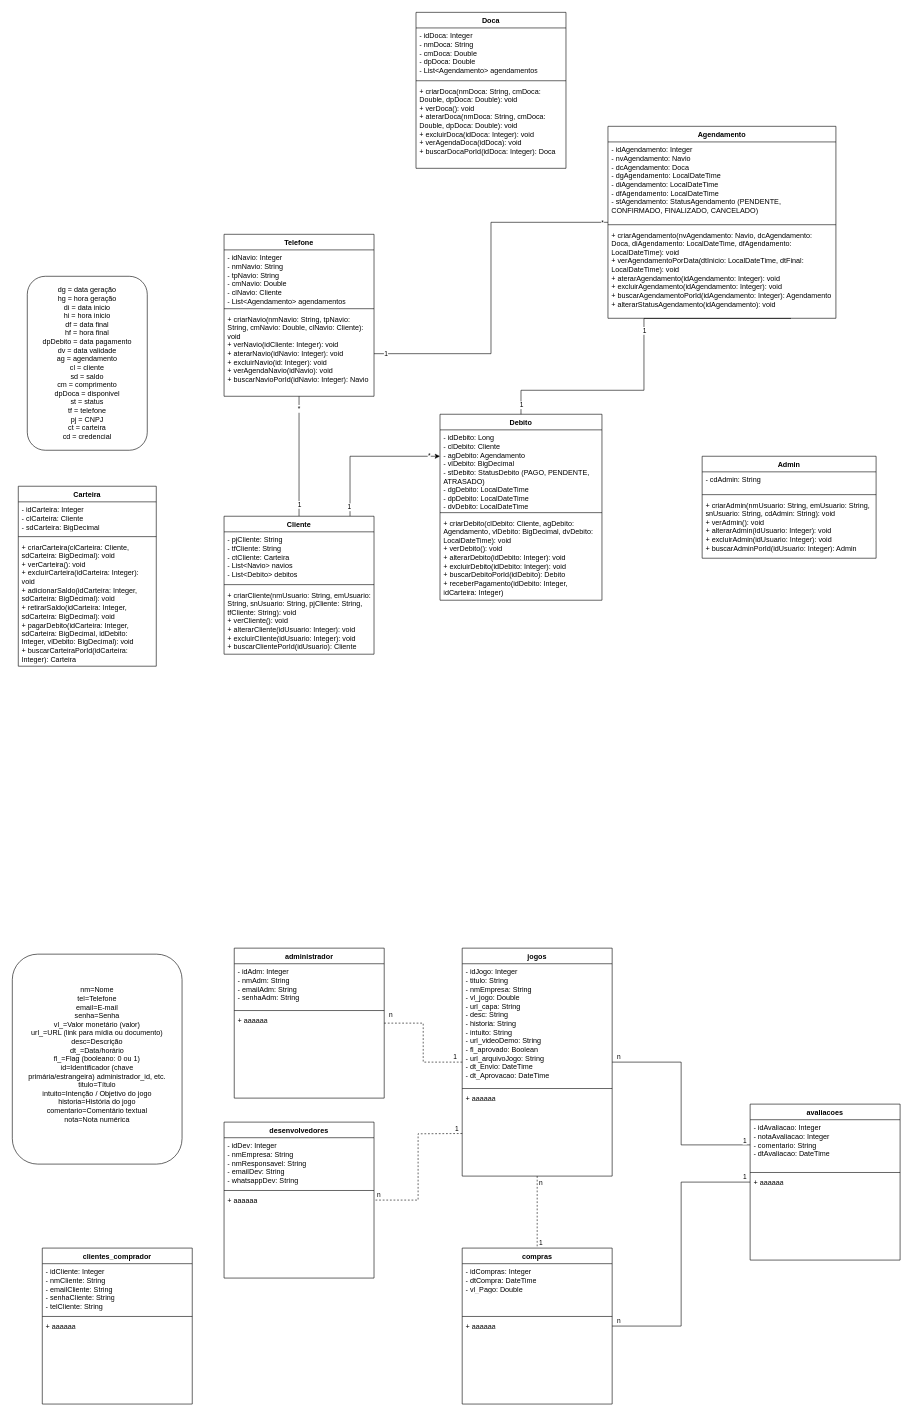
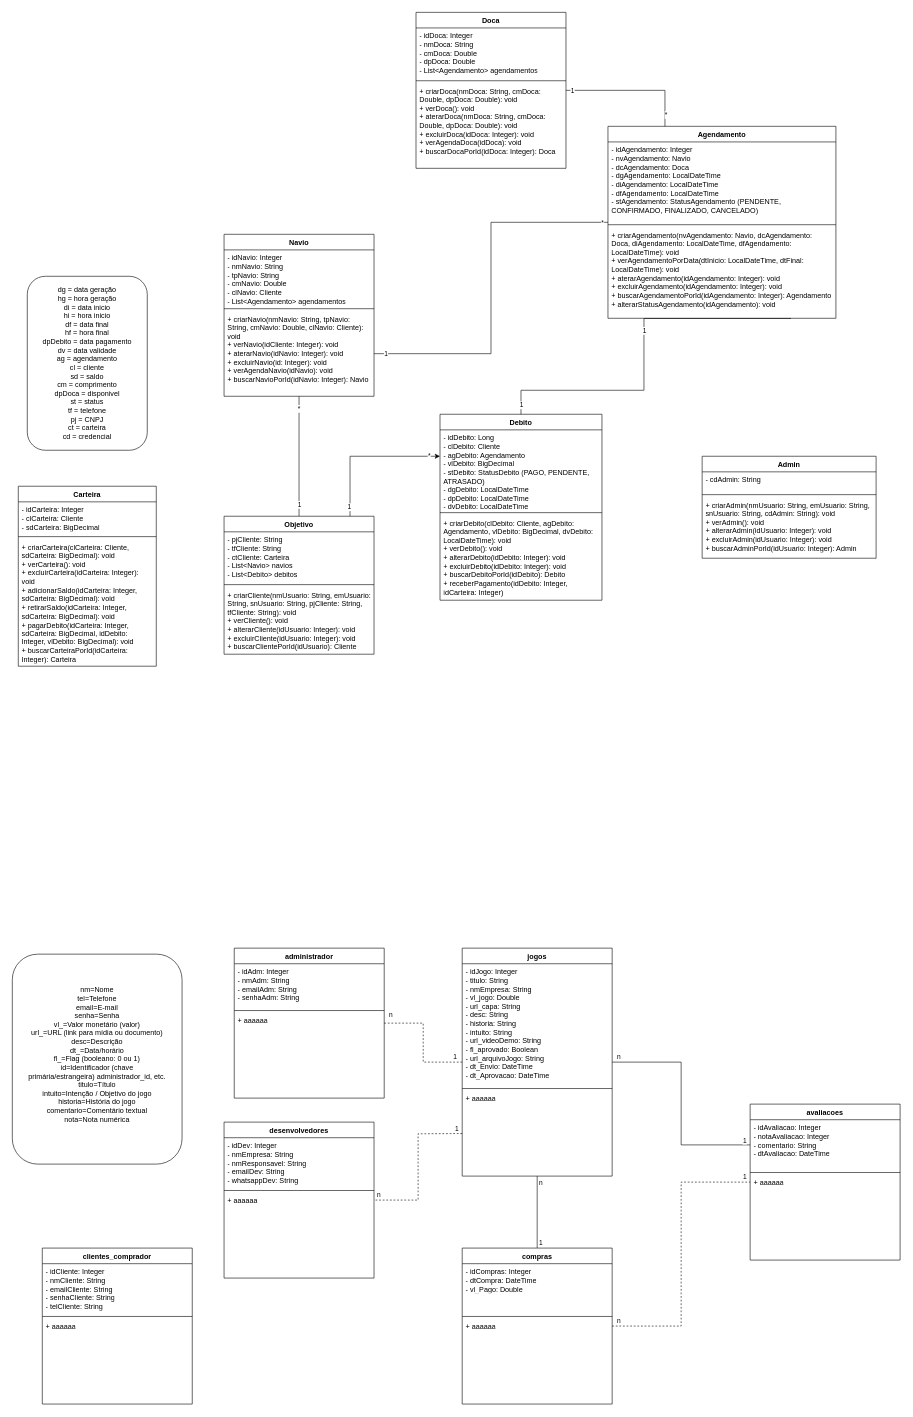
none -> (617, 90)
(299, 243) -> (299, 243)
(299, 525) -> (299, 525)
(537, 1213) -> (537, 1213)
(681, 1254) -> (681, 1254)
